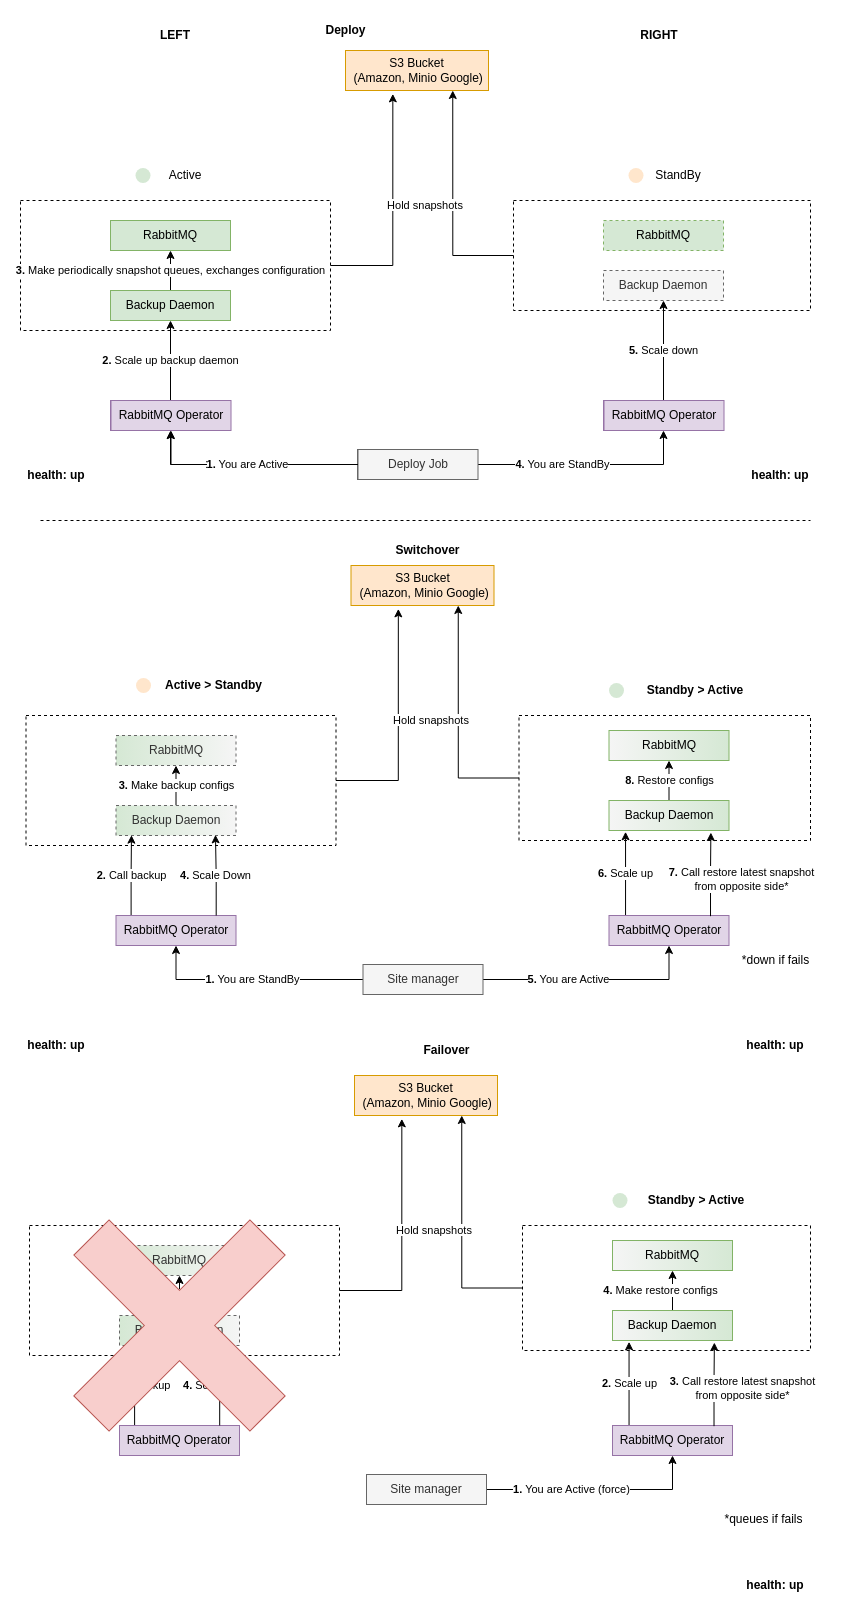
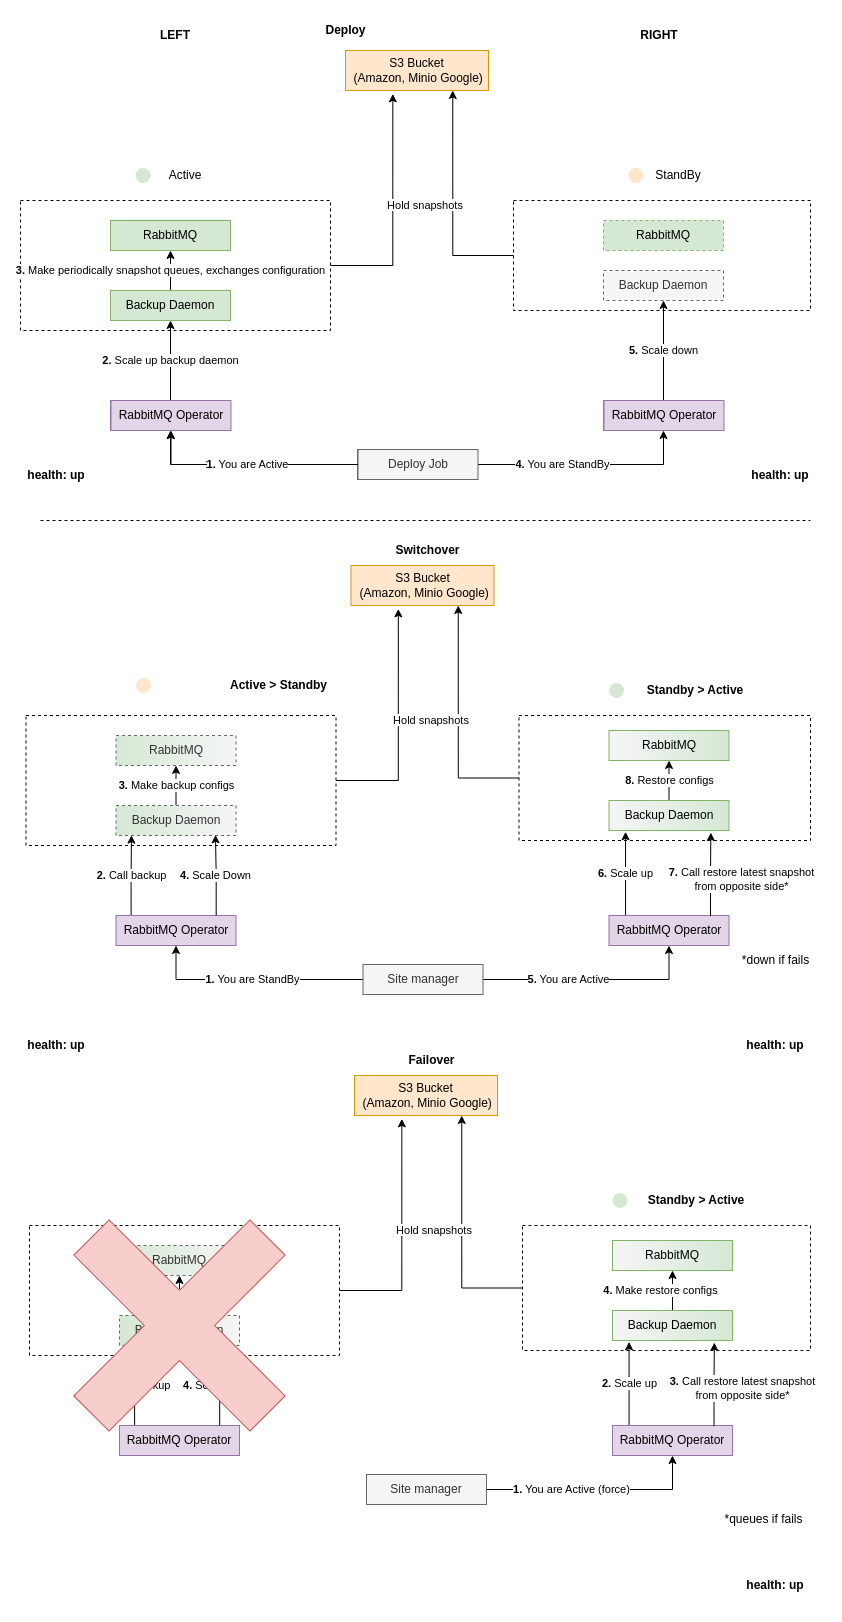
(213, 686) -> (278, 686)
(446, 1051) -> (431, 1061)
